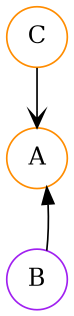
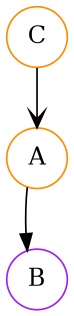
(48, 228) -> (26, 210)
